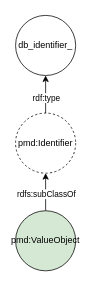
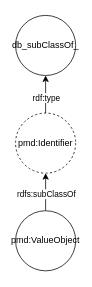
(45, 45) -> (45, 45)
(45, 240) -> (45, 240)
